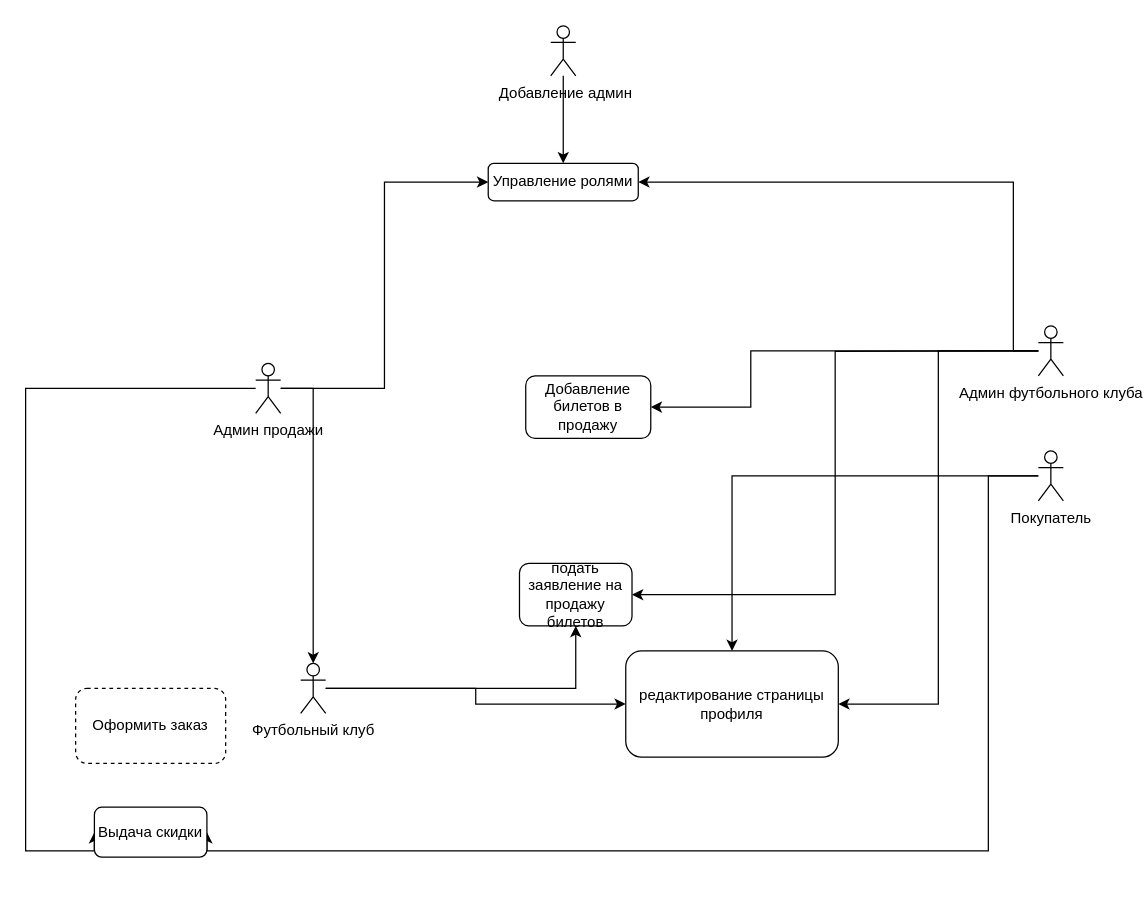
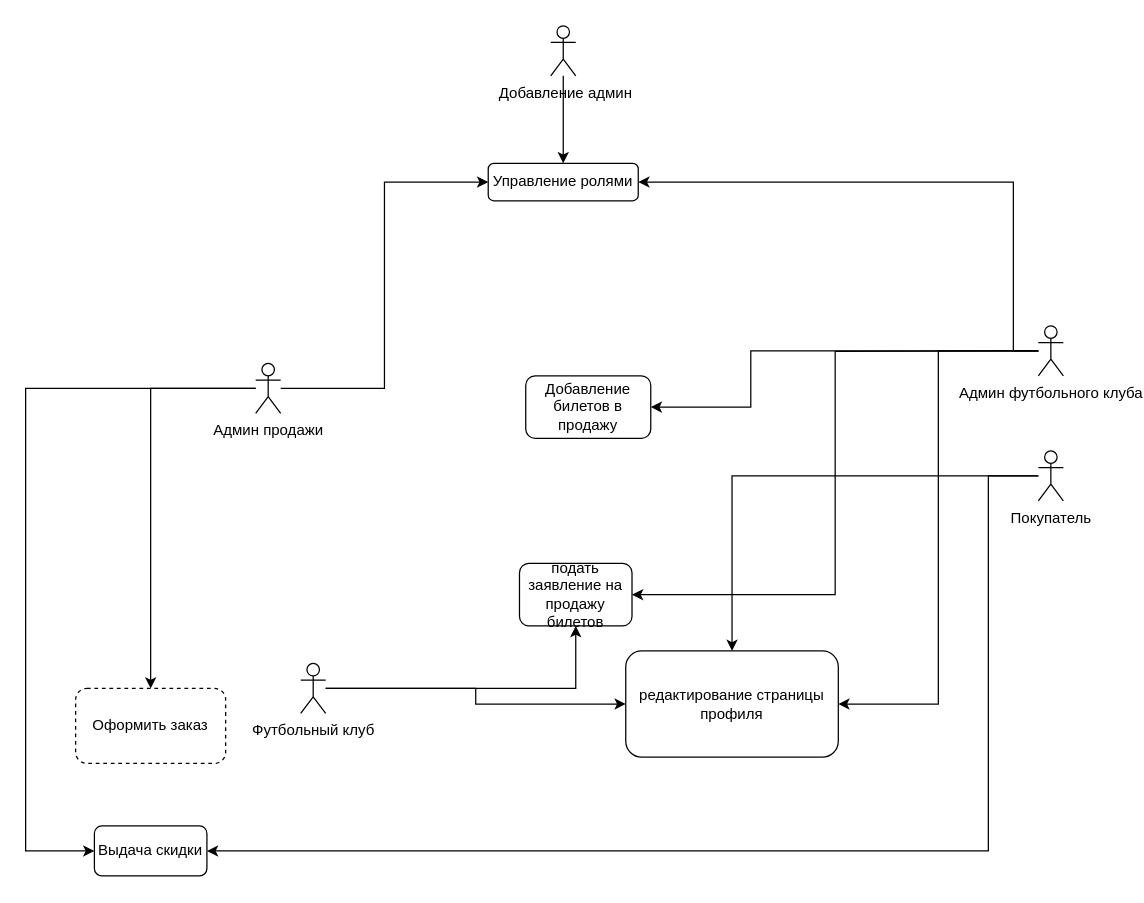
(313, 523) -> (151, 535)
(151, 832) -> (151, 851)
